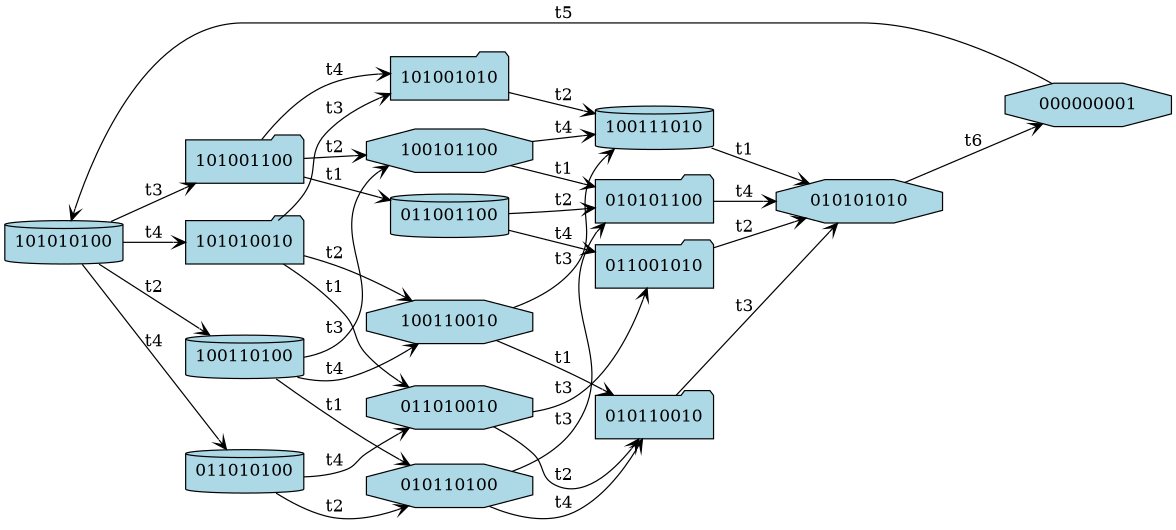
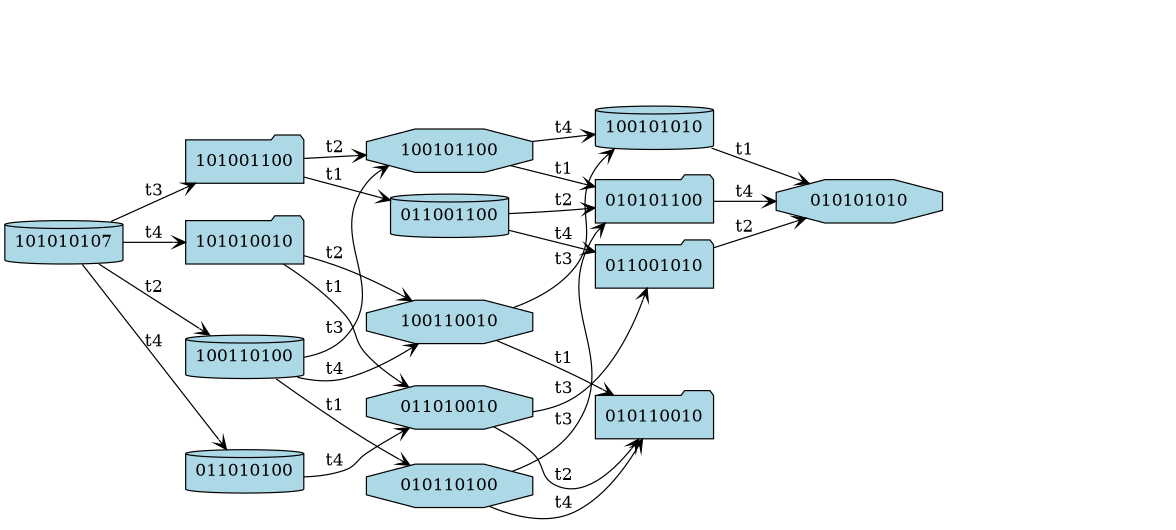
(450, 78) -> none
(1088, 105) -> none
(654, 128) -> (654, 128)
(64, 242) -> (64, 242)
(753, 314) -> none
(334, 518) -> none
